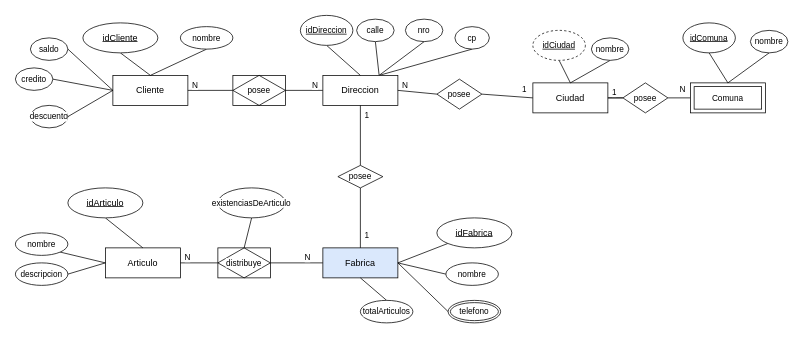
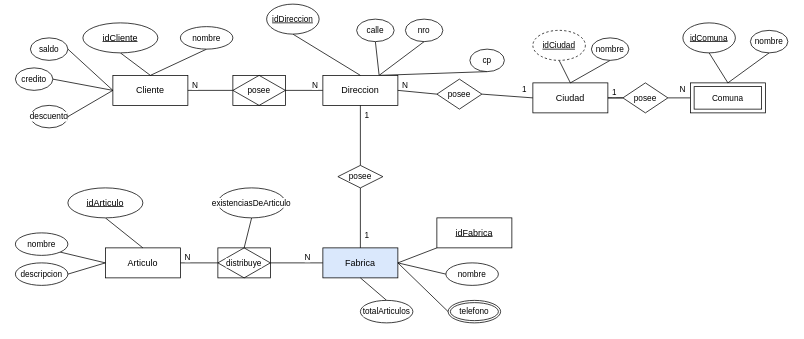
(327, 30) -> (293, 19)
(472, 38) -> (487, 60)
(474, 233) -> (474, 233)
